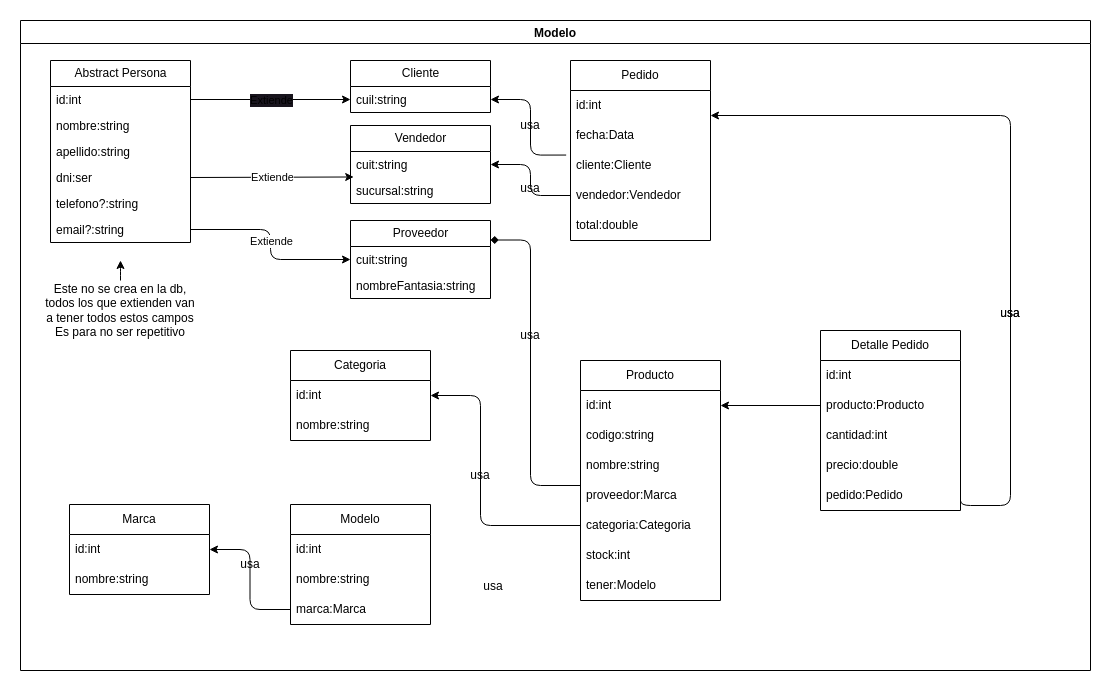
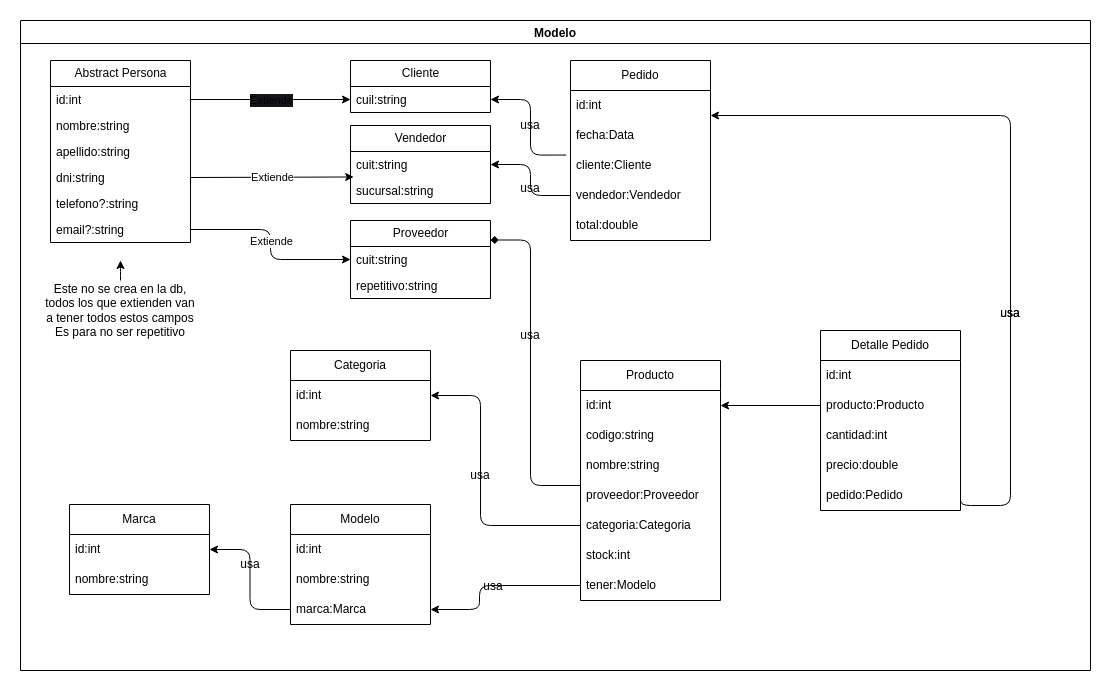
(77, 179) -> (85, 179)
(422, 294) -> (407, 287)
(635, 496) -> (649, 496)
none -> (505, 586)
